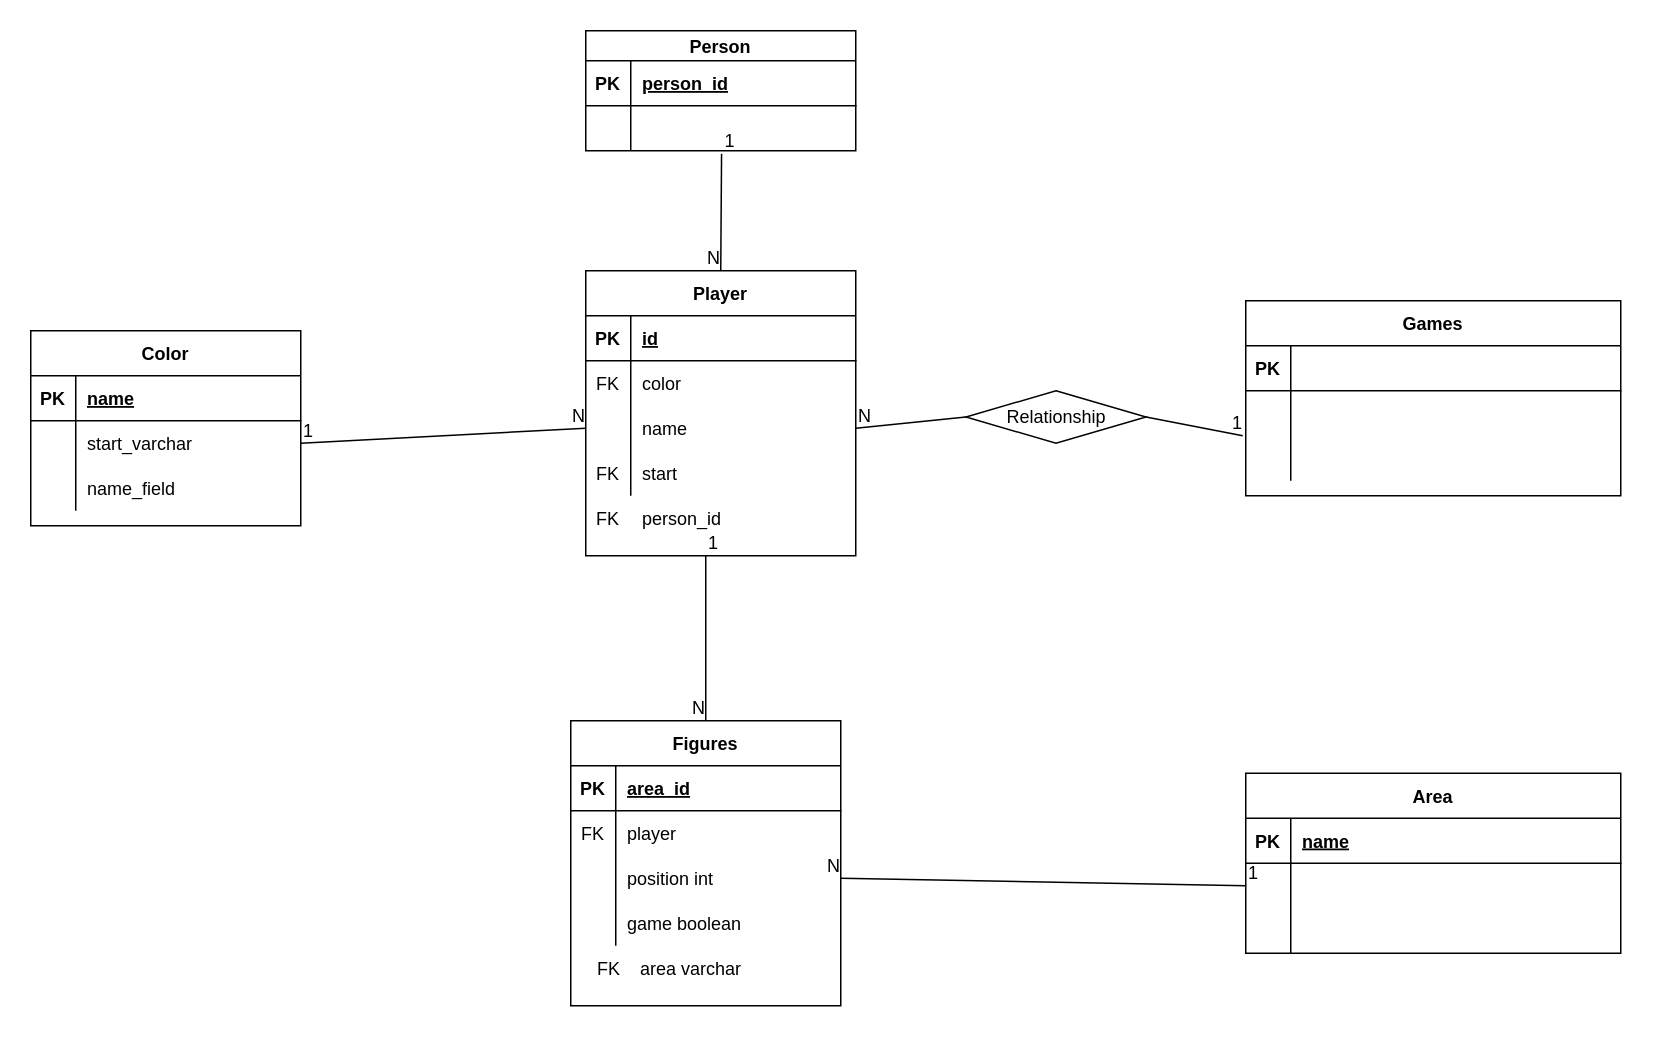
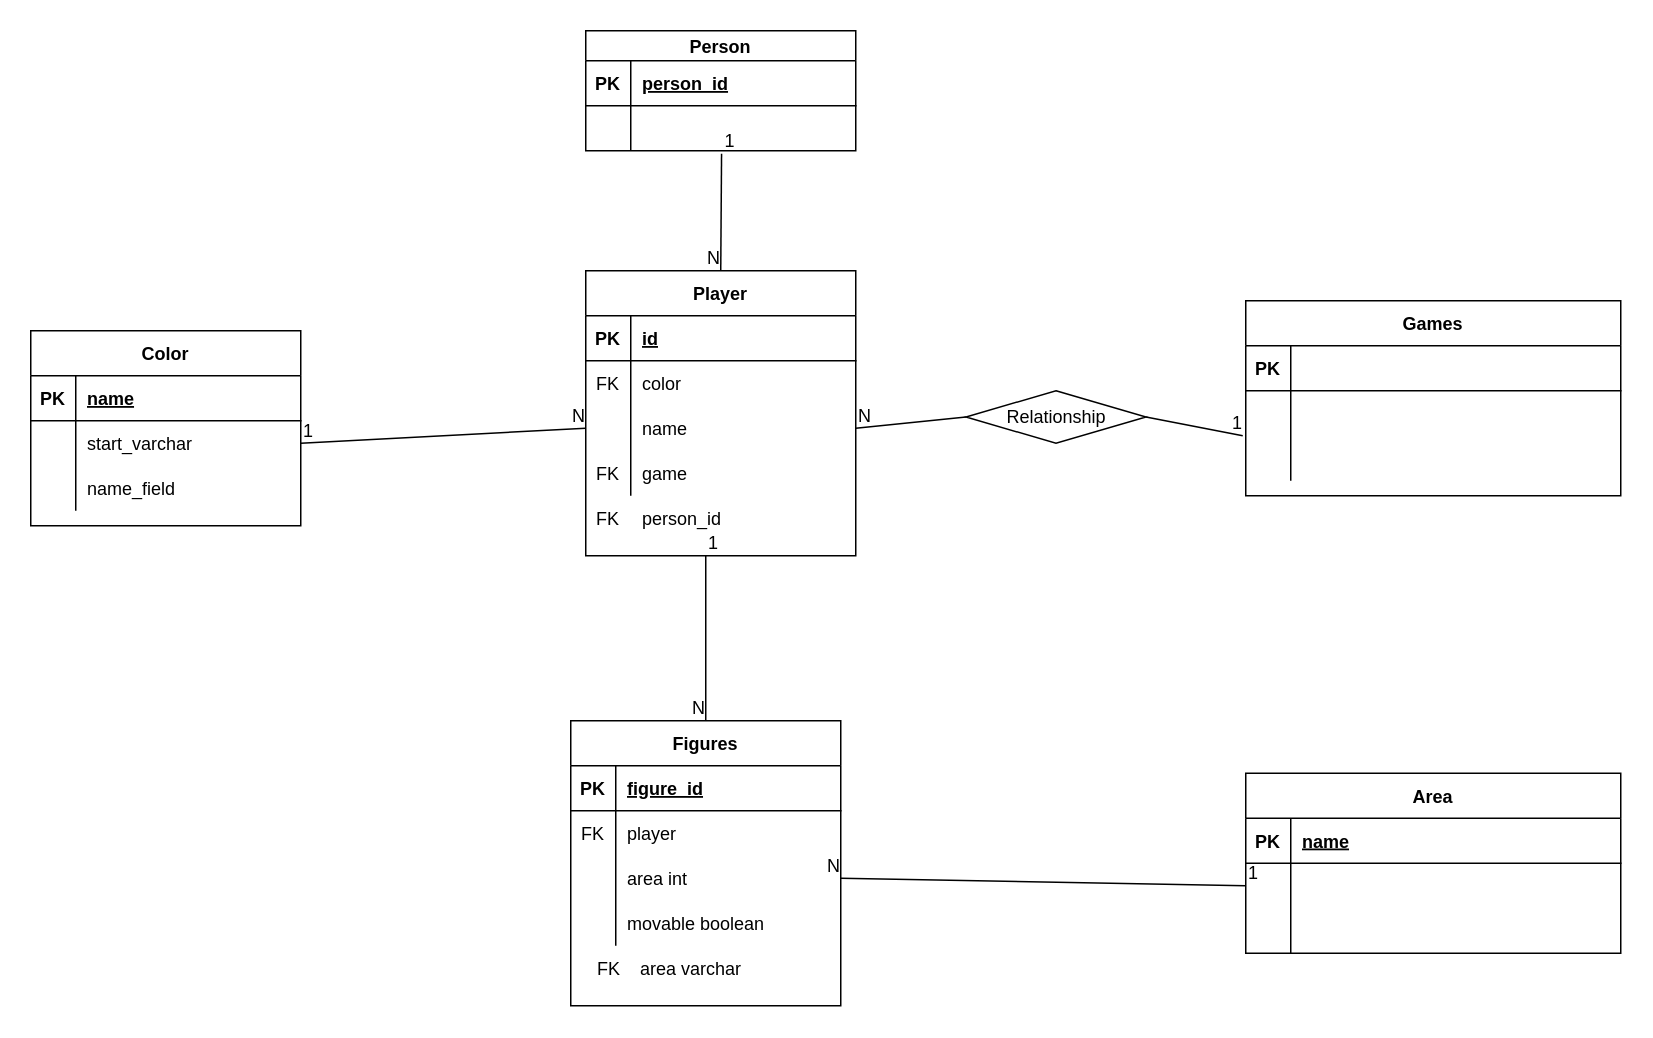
(667, 474) -> (662, 474)
(660, 789) -> (668, 789)
(678, 879) -> (663, 879)
(683, 924) -> (696, 924)
